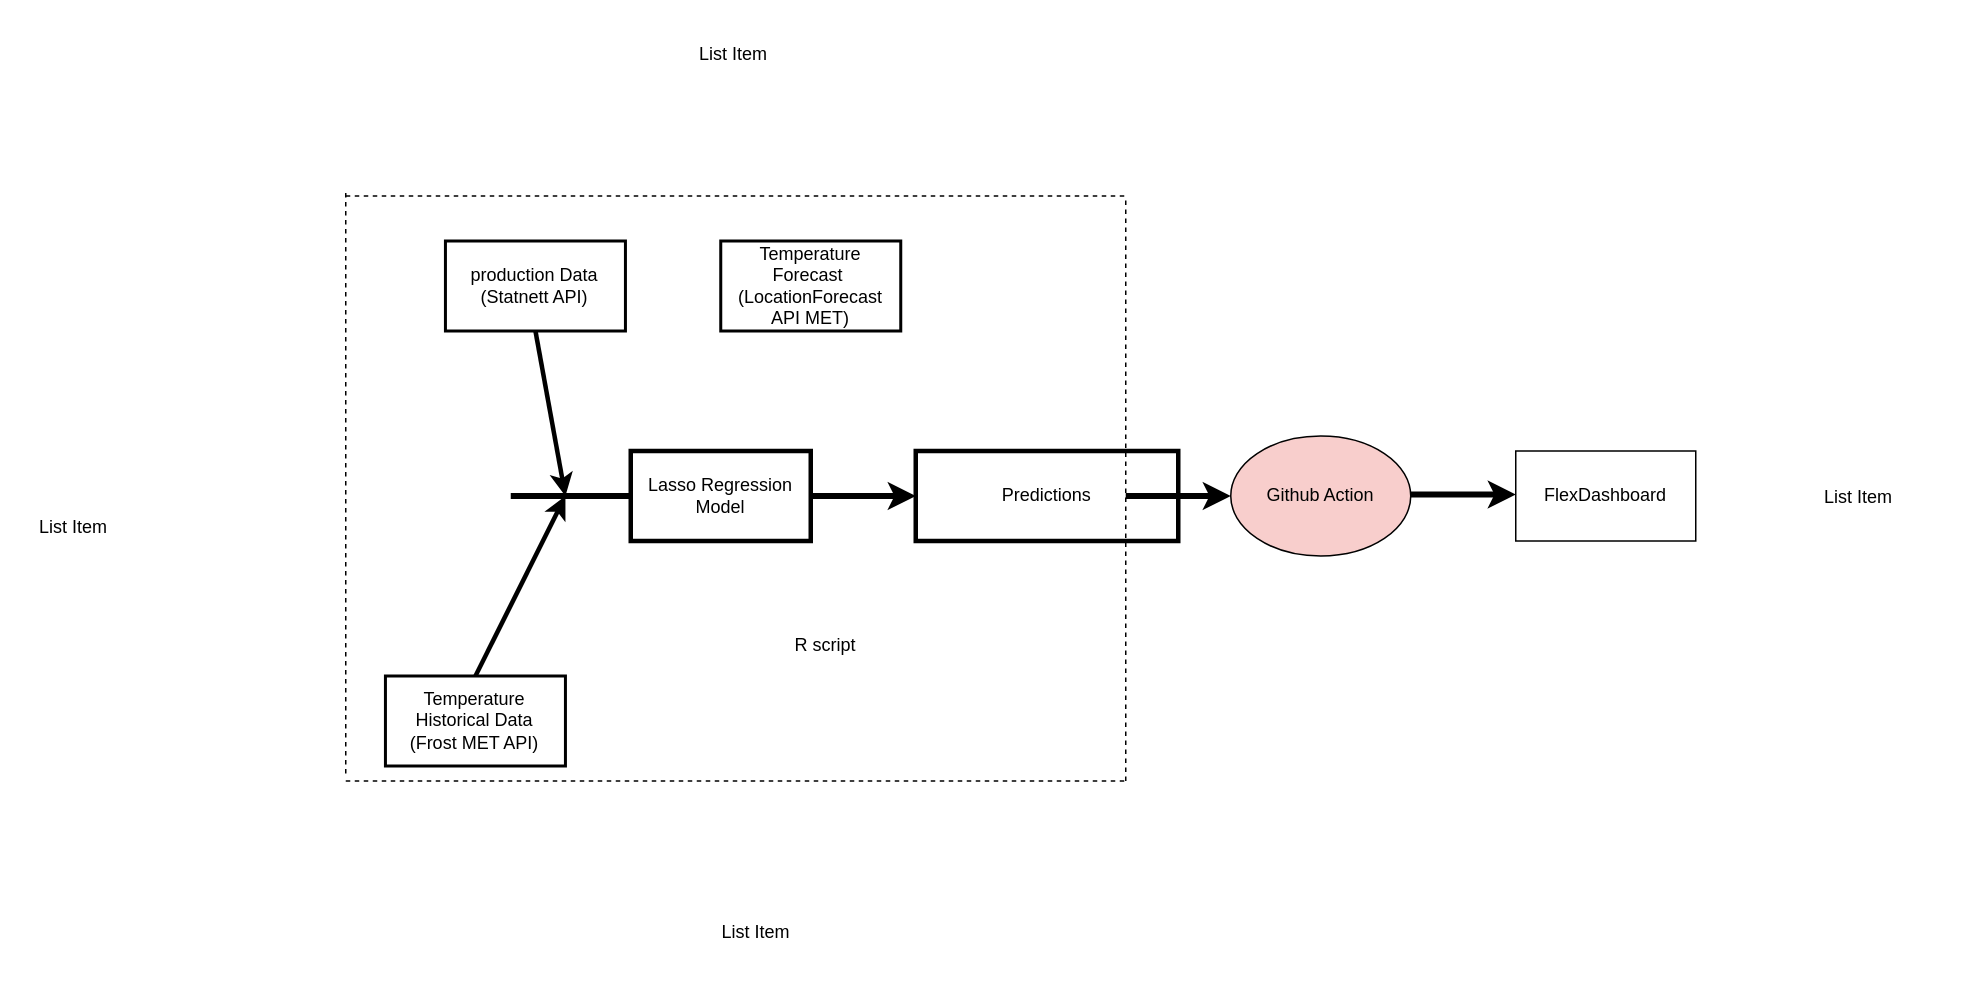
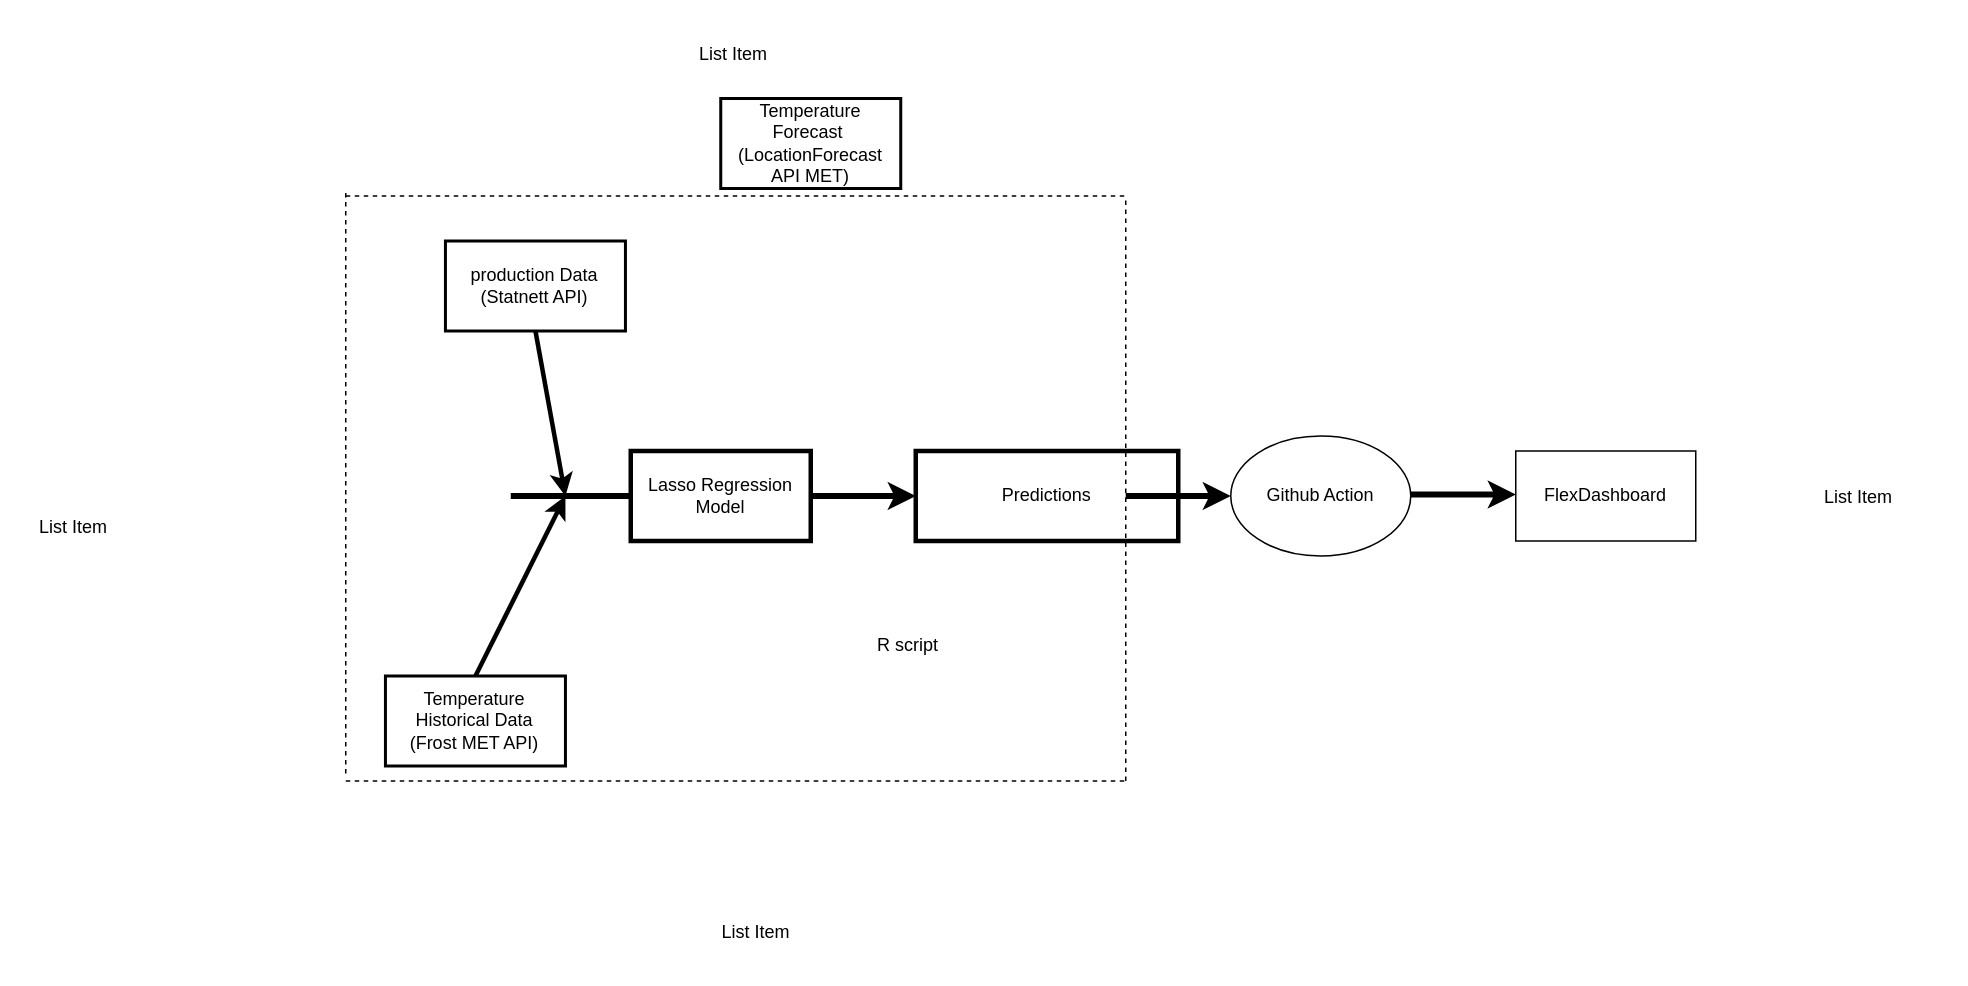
(811, 286) -> (811, 143)
(1321, 496) -> (1321, 496)
(826, 646) -> (908, 646)
